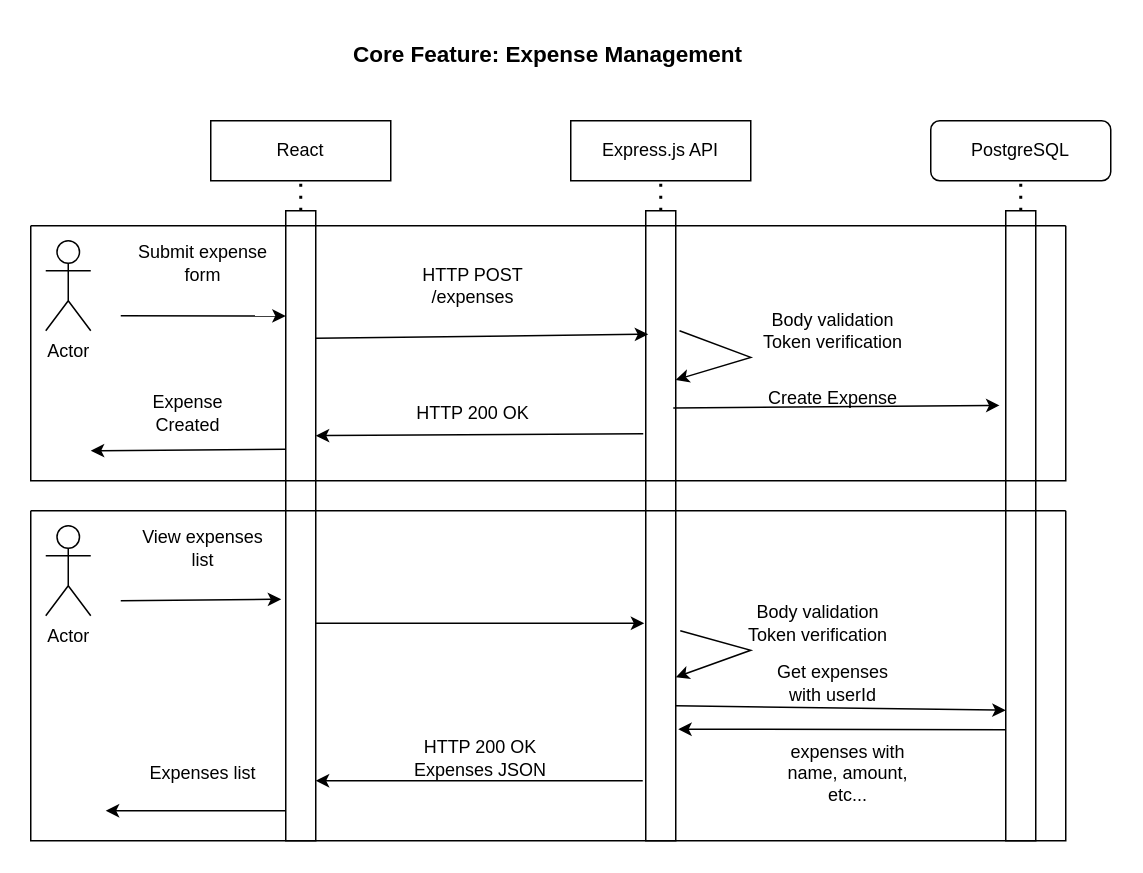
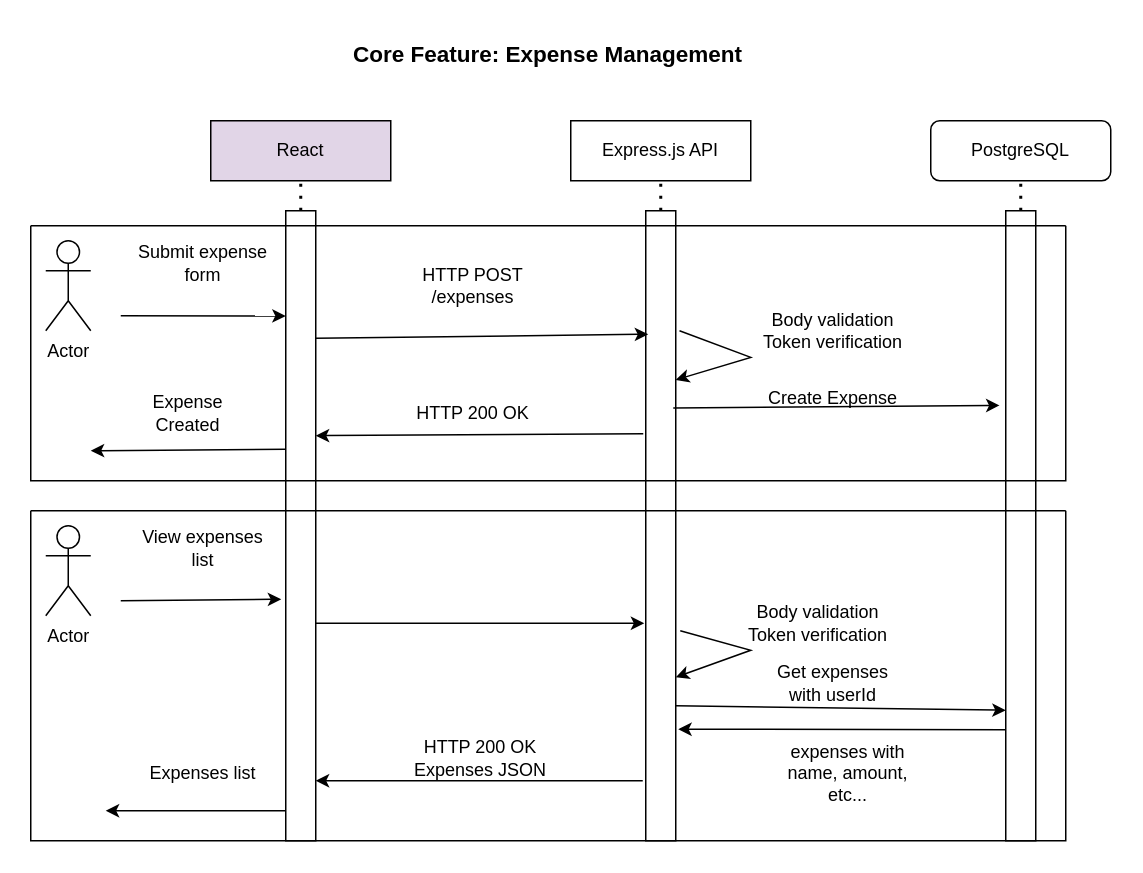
(301, 151) -> (301, 151)
